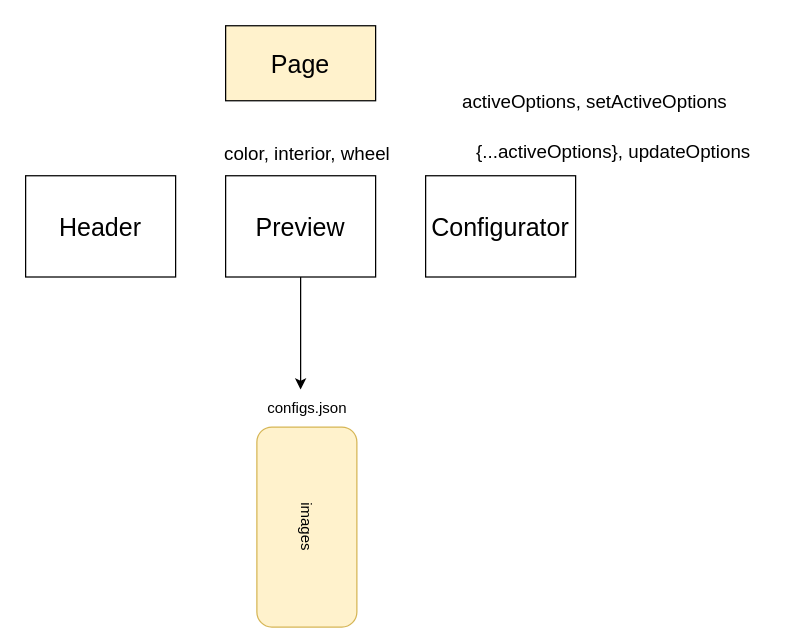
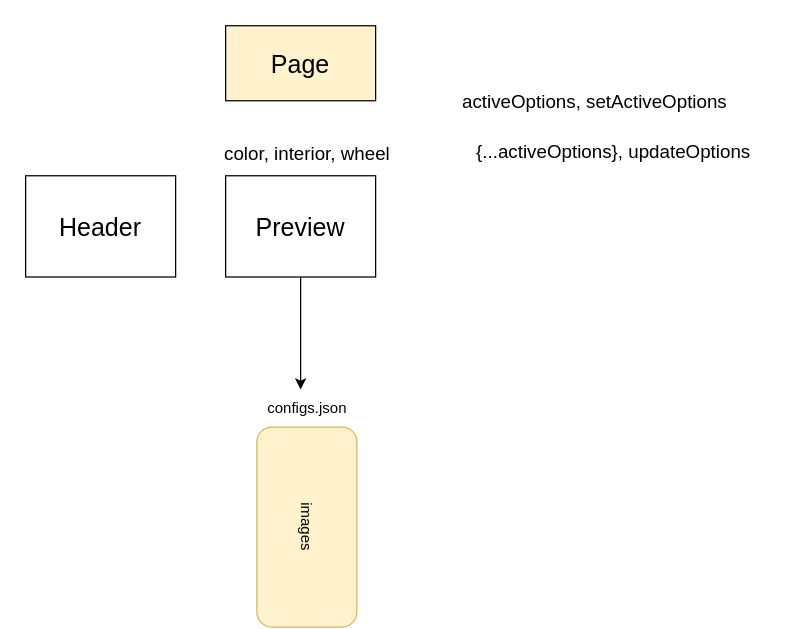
(501, 226) -> none
